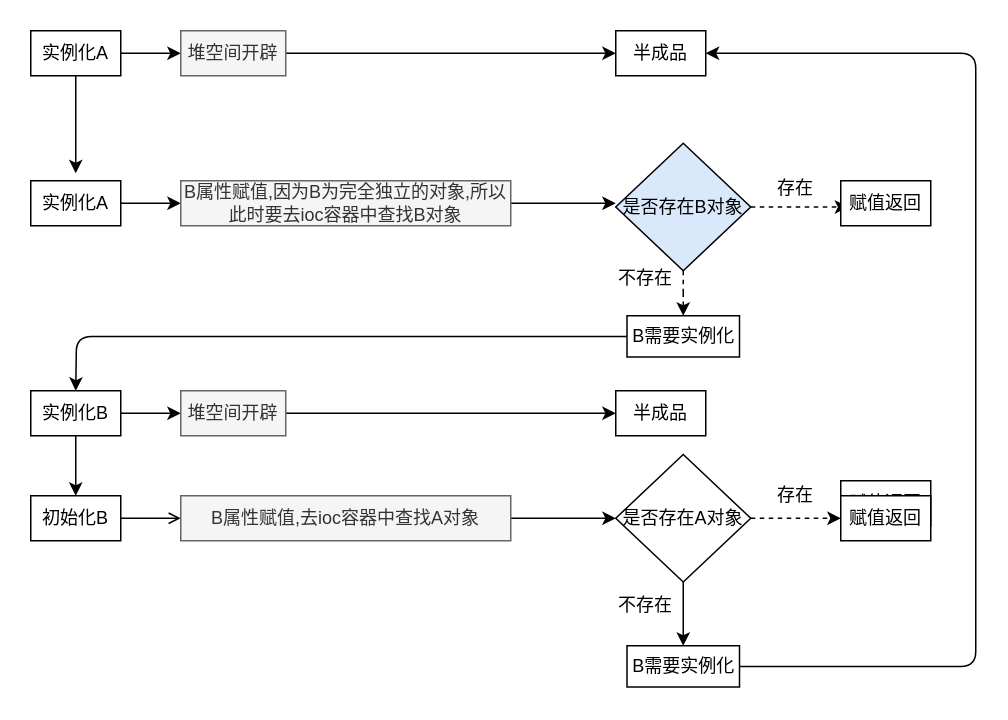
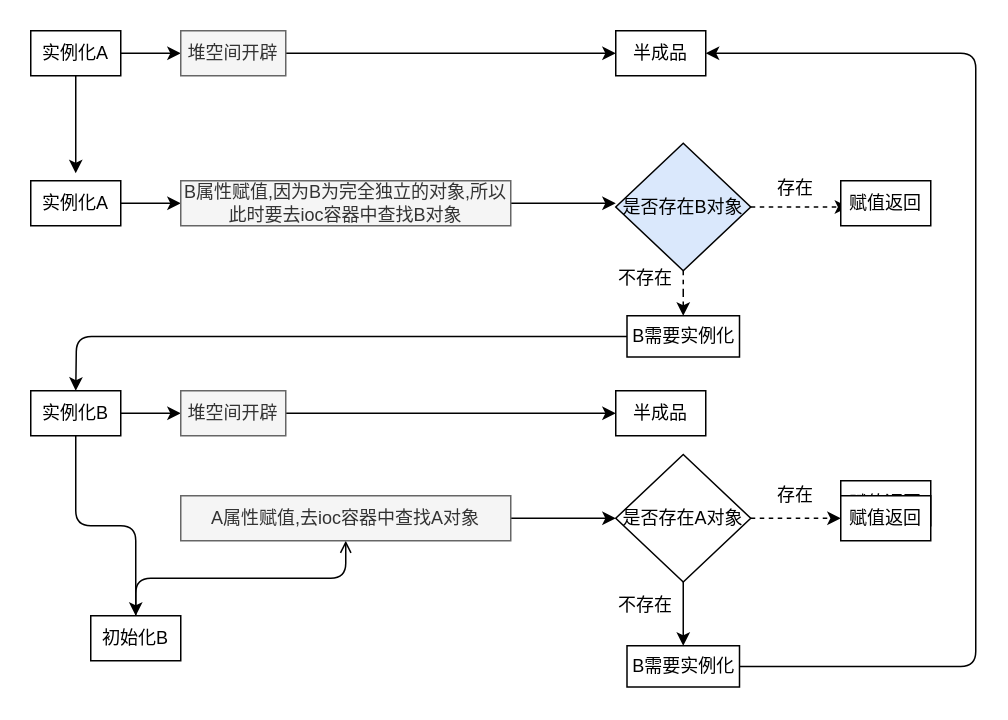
(76, 518) -> (136, 638)
(346, 518) -> (346, 518)
